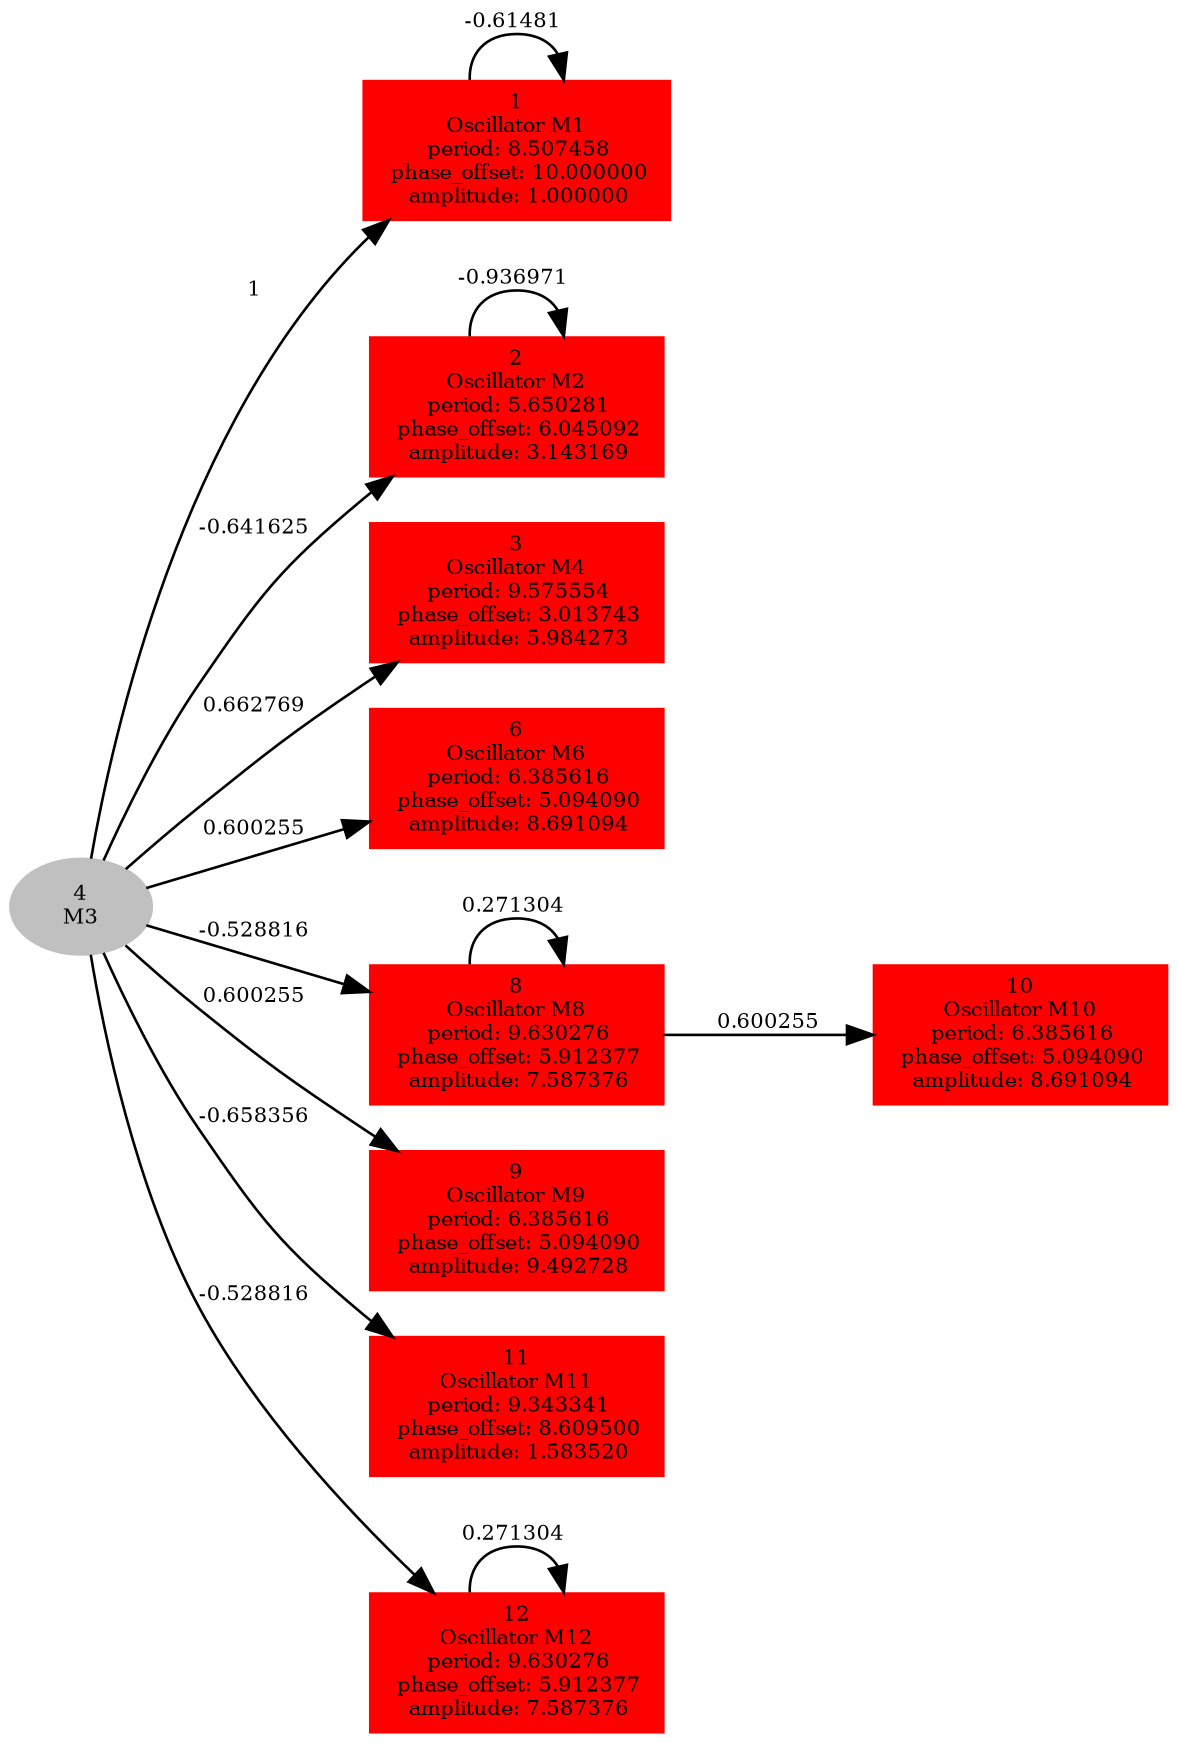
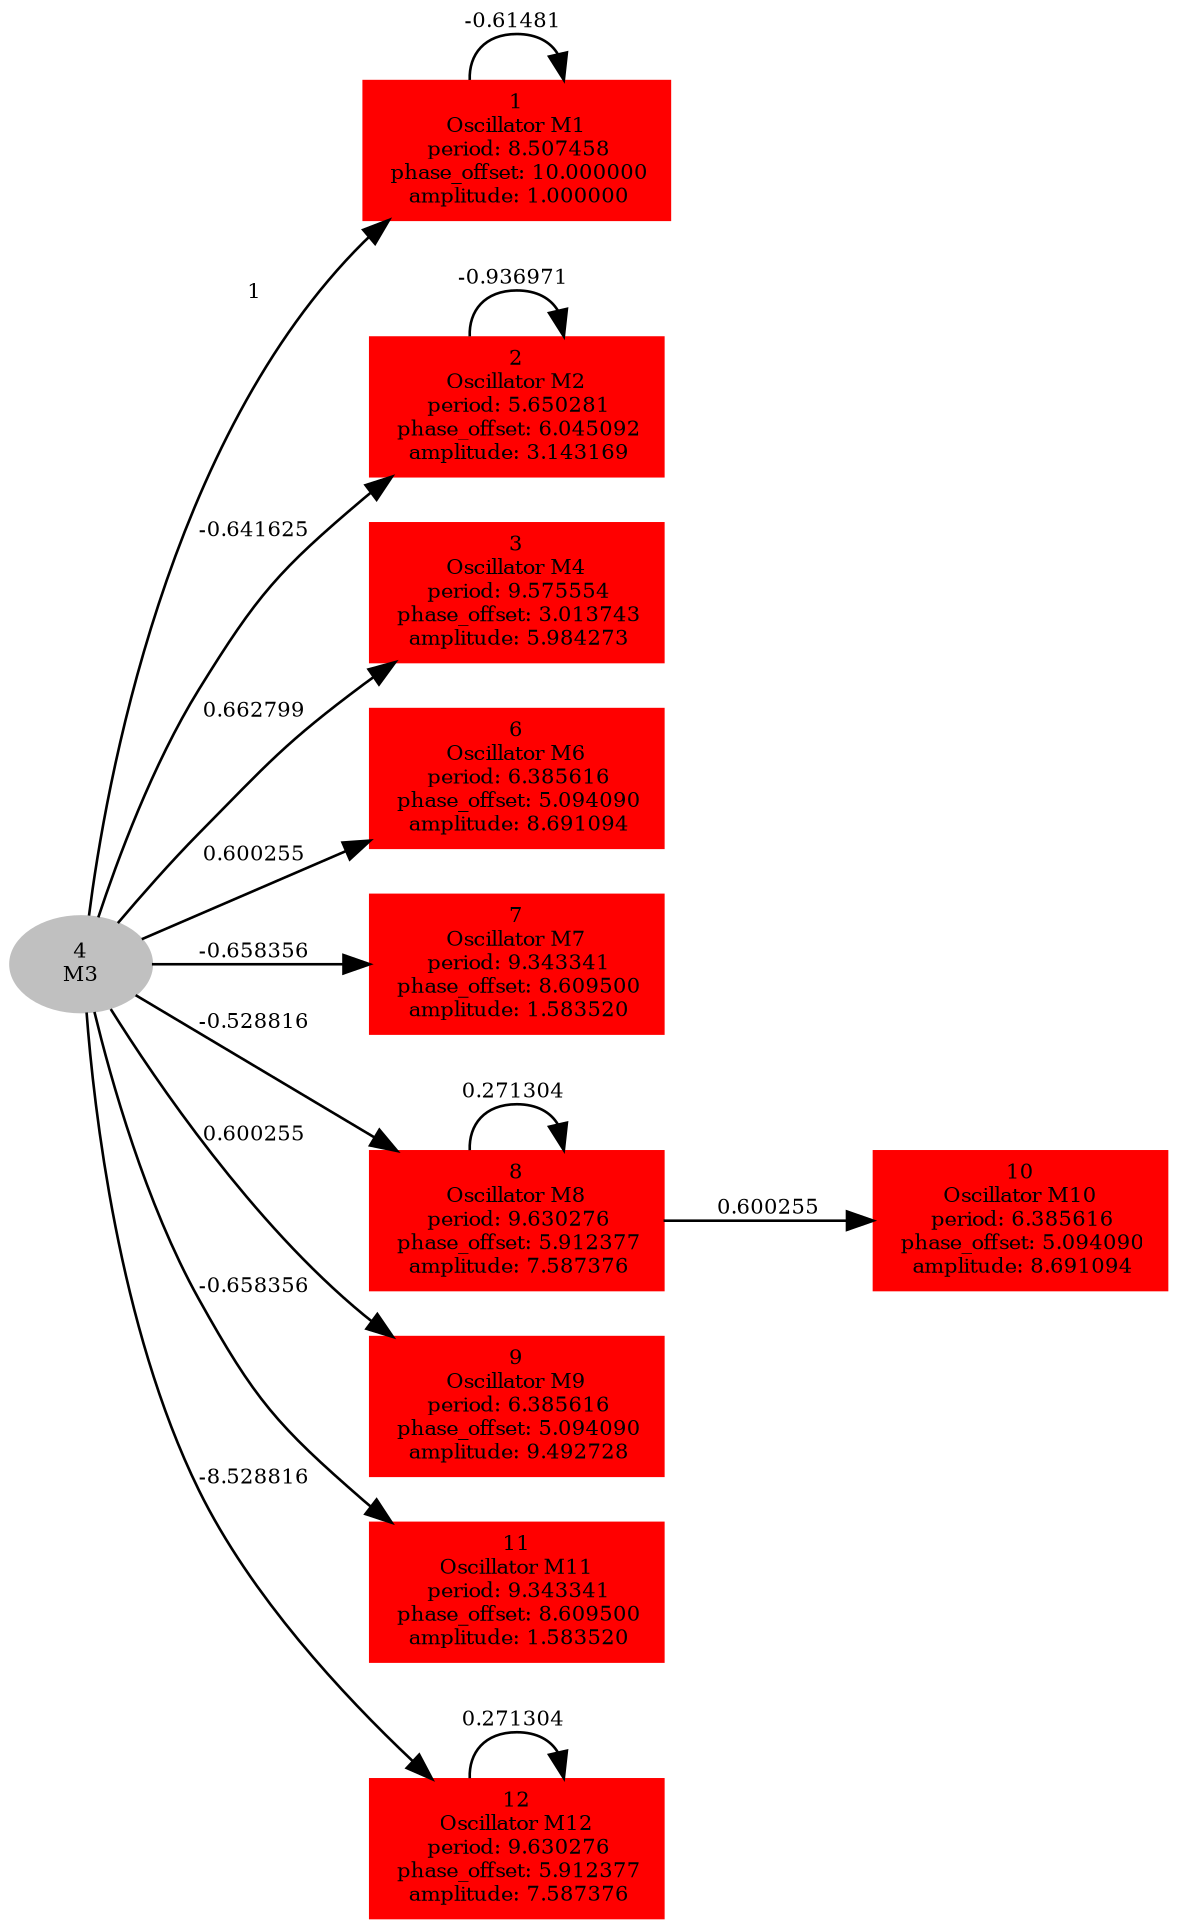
(258, 706) -> (258, 712)
none -> (517, 964)
(258, 1295) -> (258, 1478)
